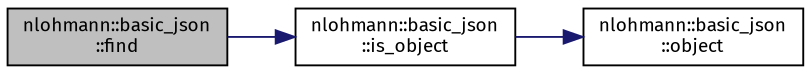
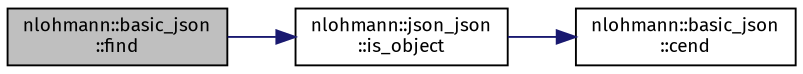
(405, 37) -> (402, 37)
(693, 37) -> (686, 37)
